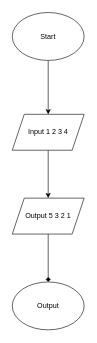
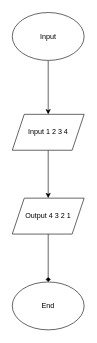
(48, 36) -> (48, 36)
(48, 216) -> (48, 216)
(48, 306) -> (48, 306)
